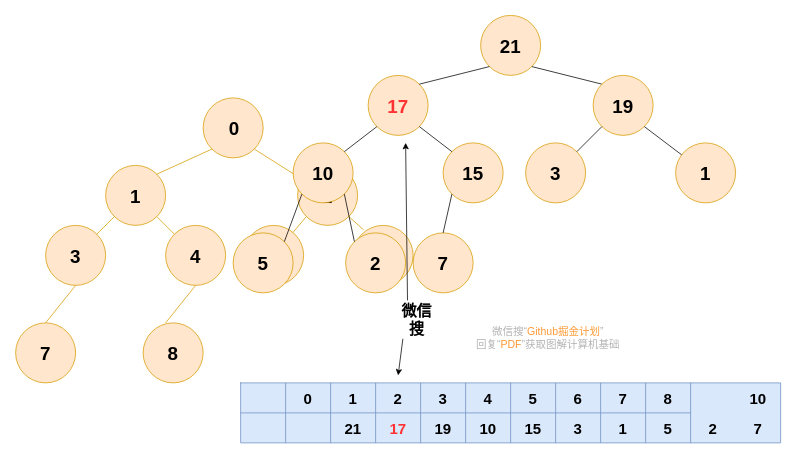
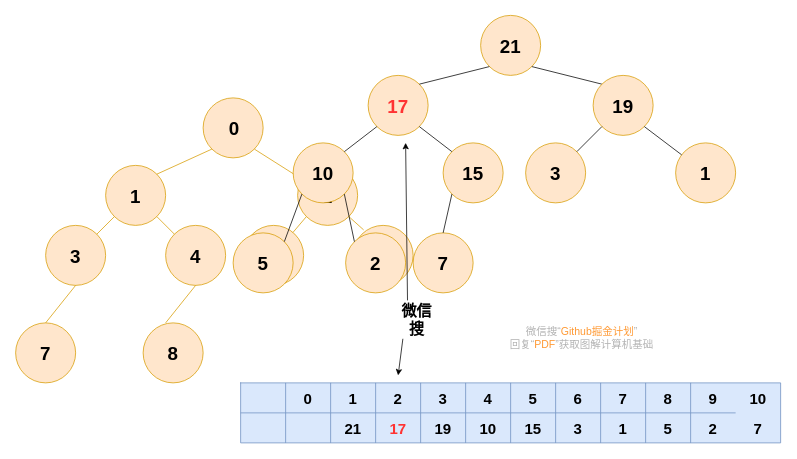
(548, 338) -> (582, 338)
none -> (713, 398)
